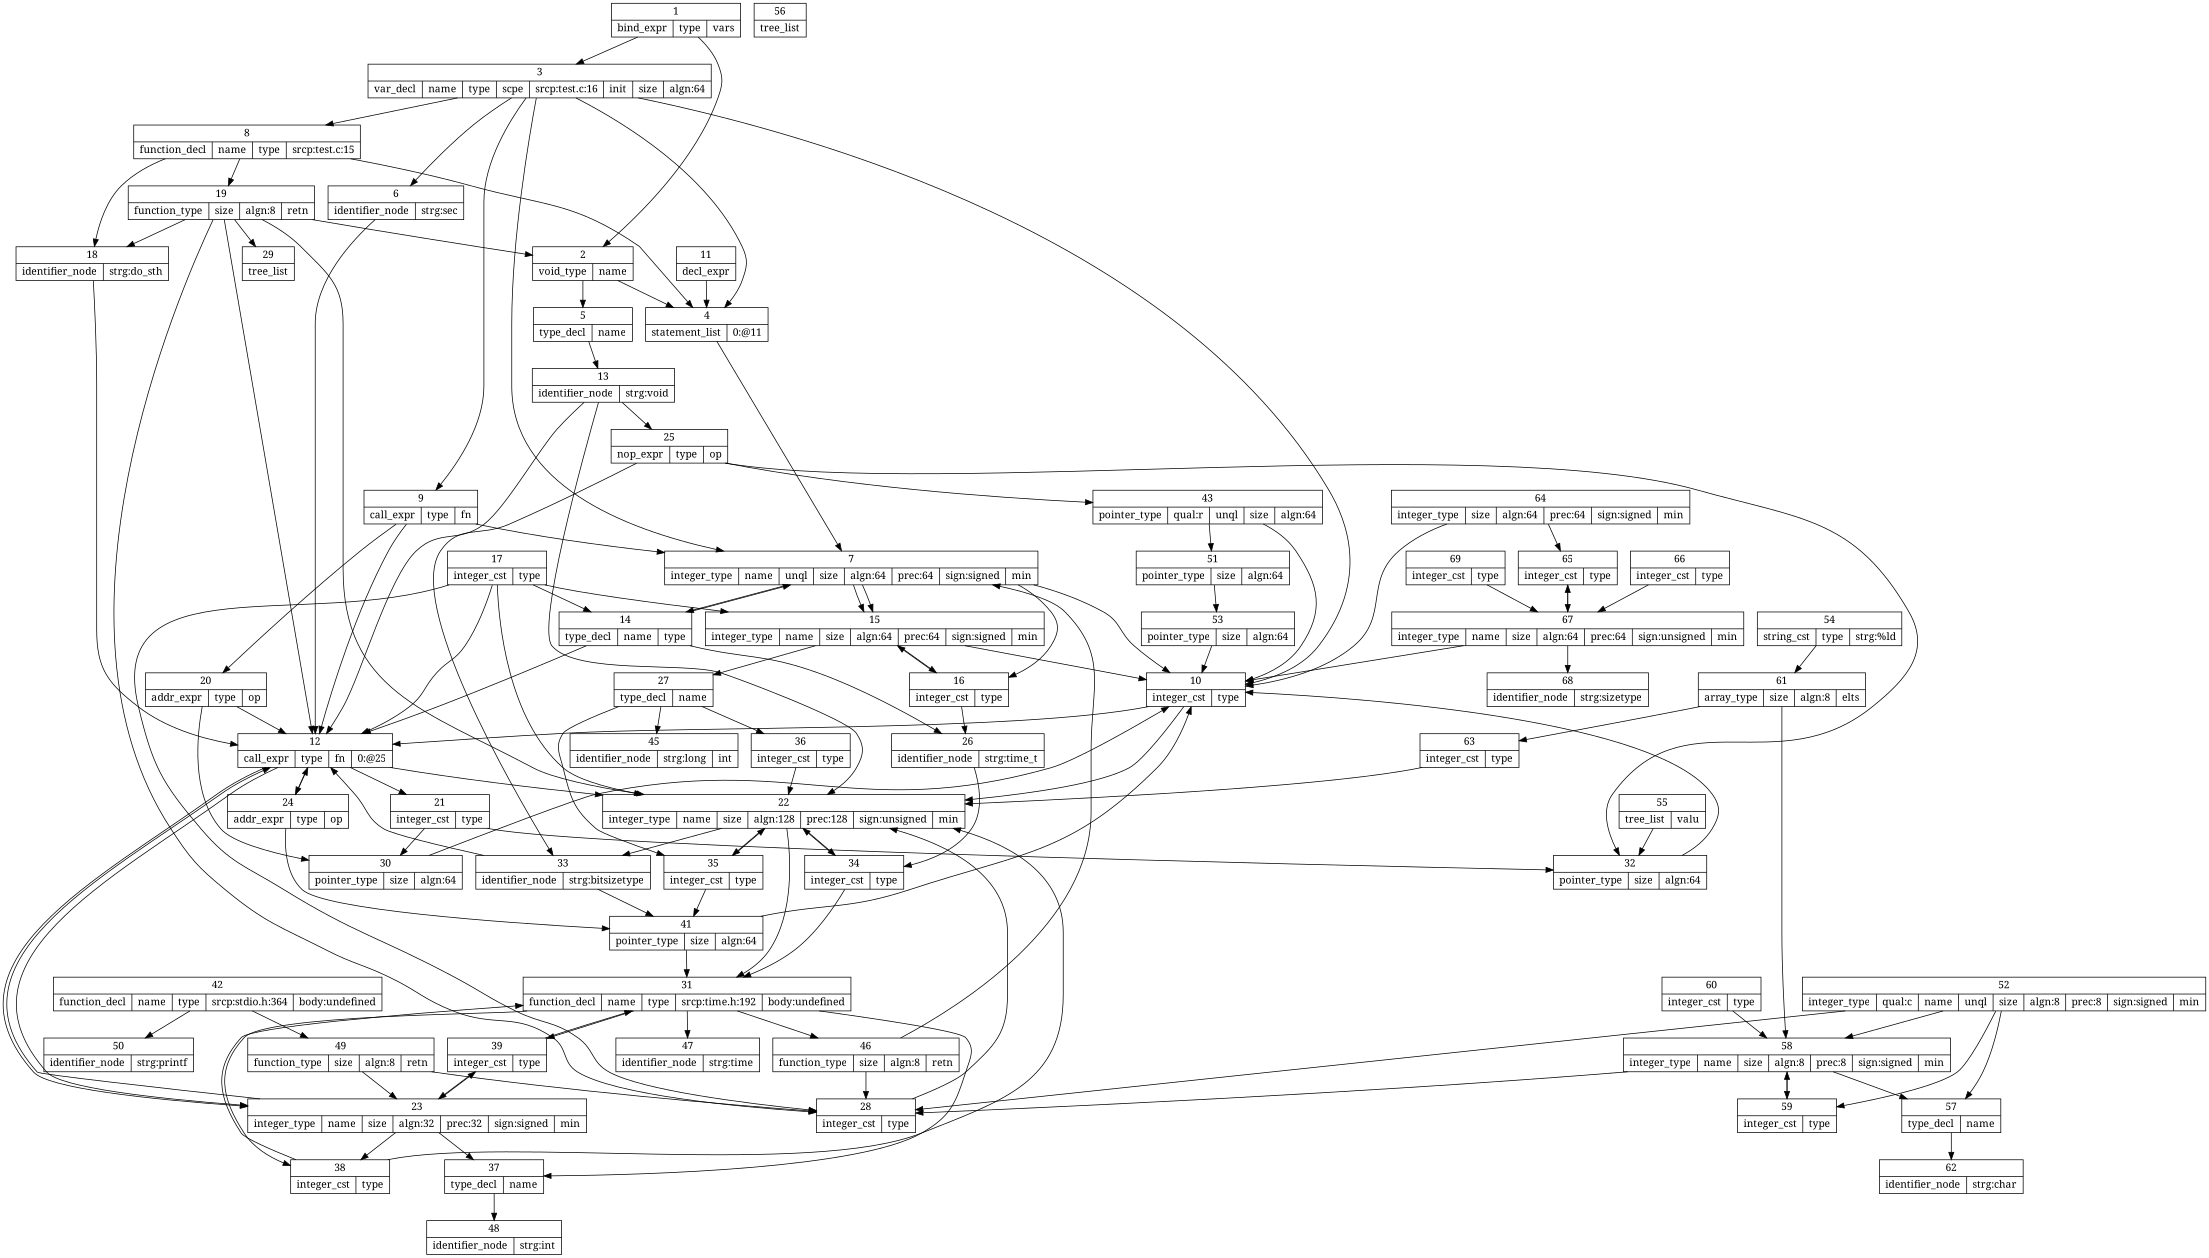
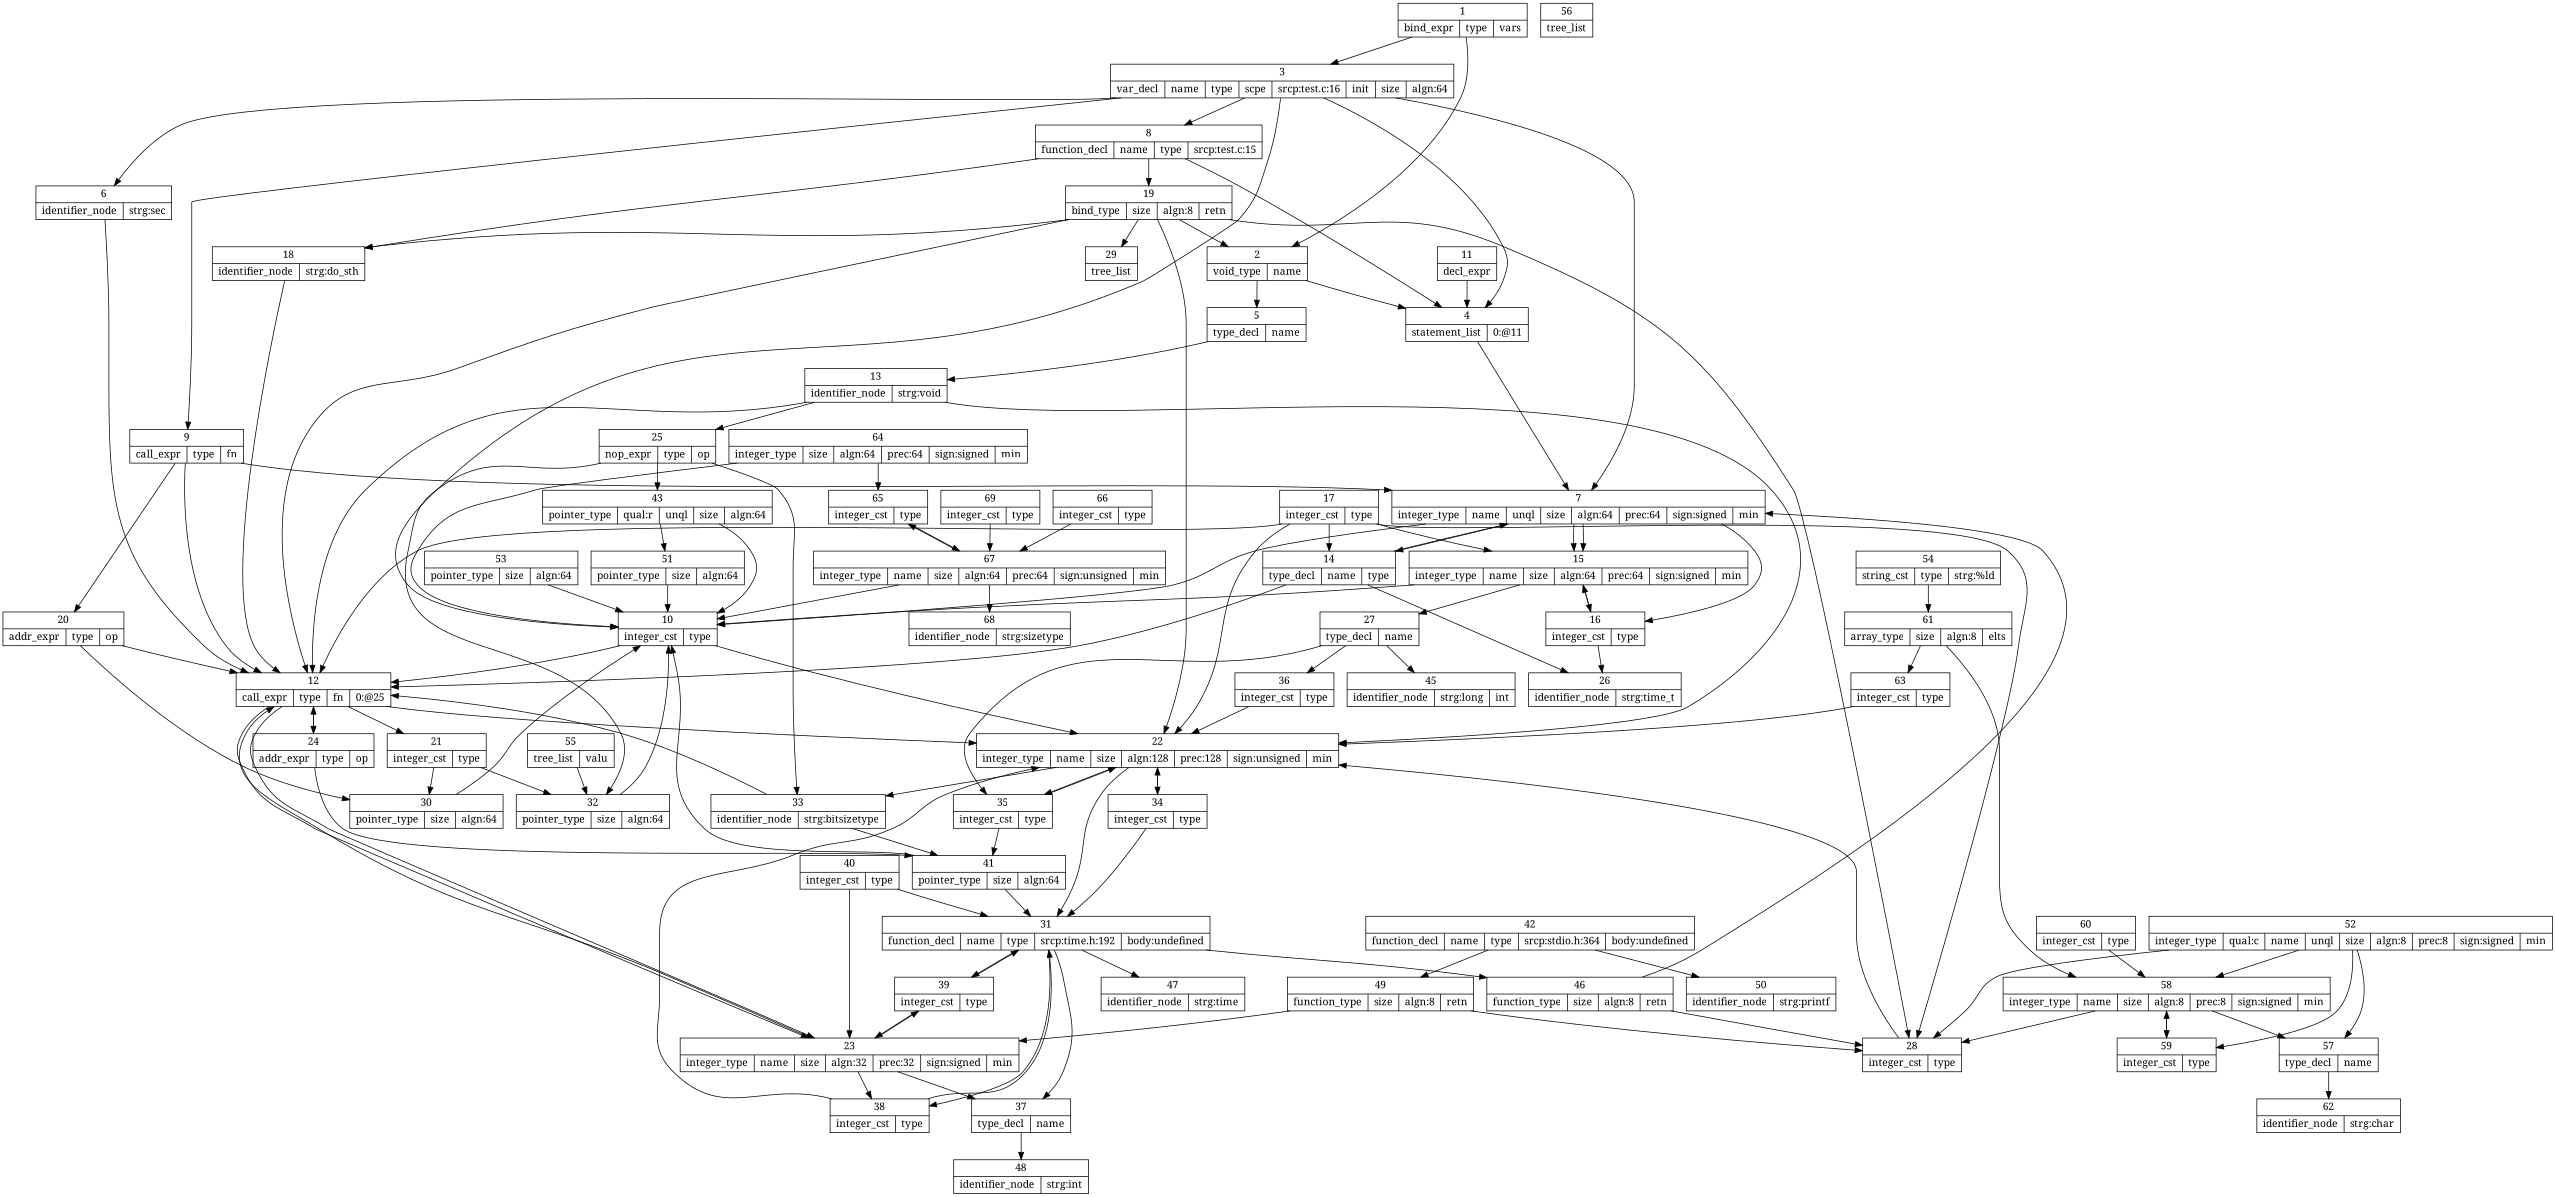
(169, 211) -> (1096, 211)
(1215, 595) -> (668, 595)
(973, 826) -> none
none -> (850, 872)
